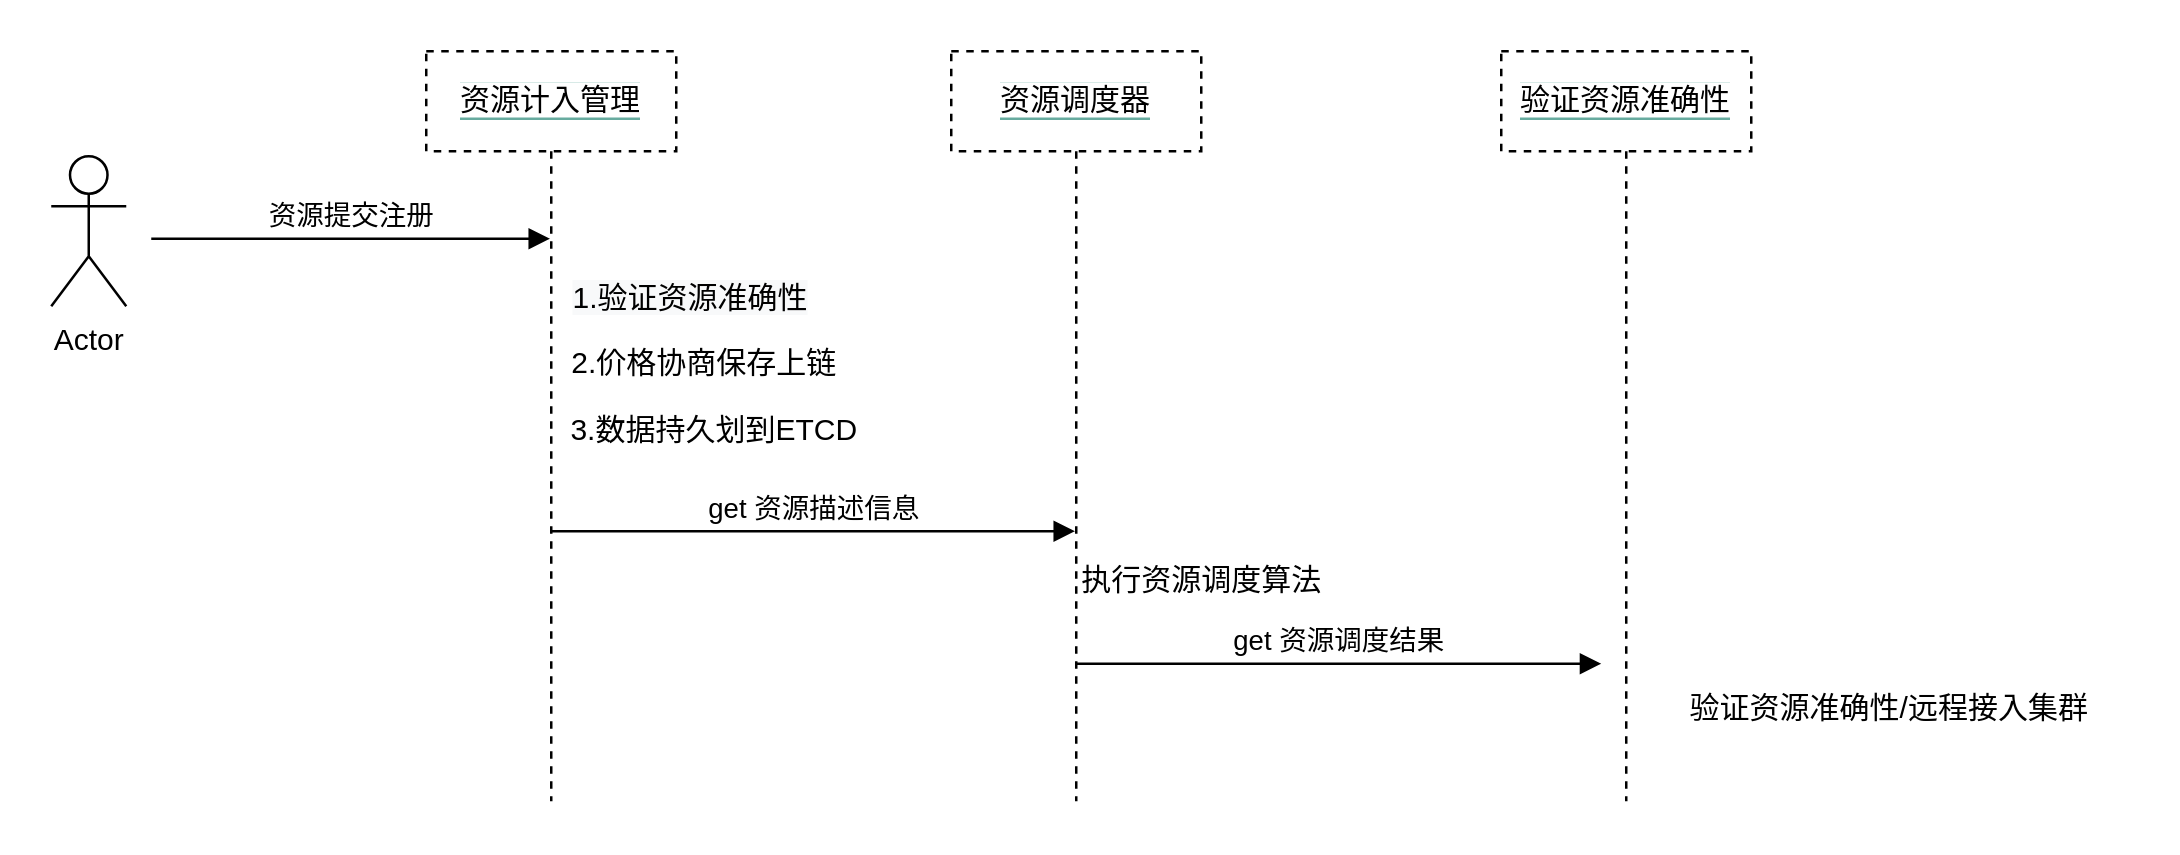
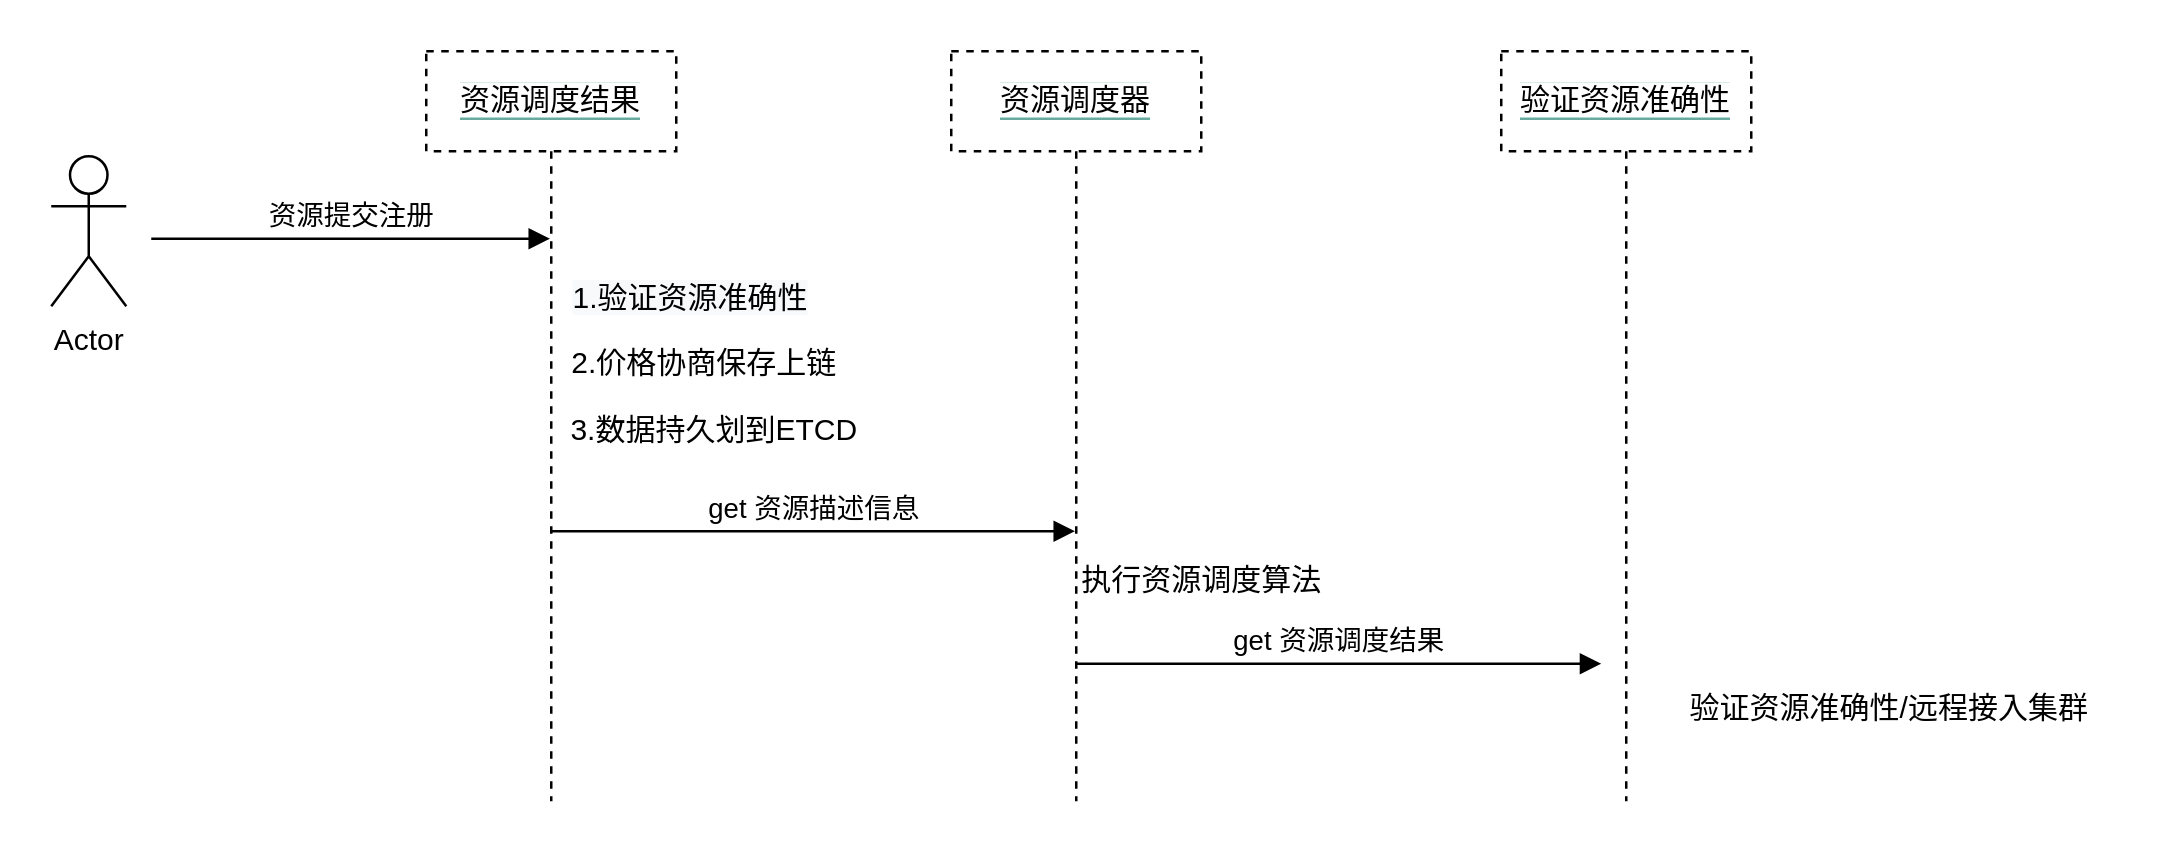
(551, 101) -> (551, 101)
